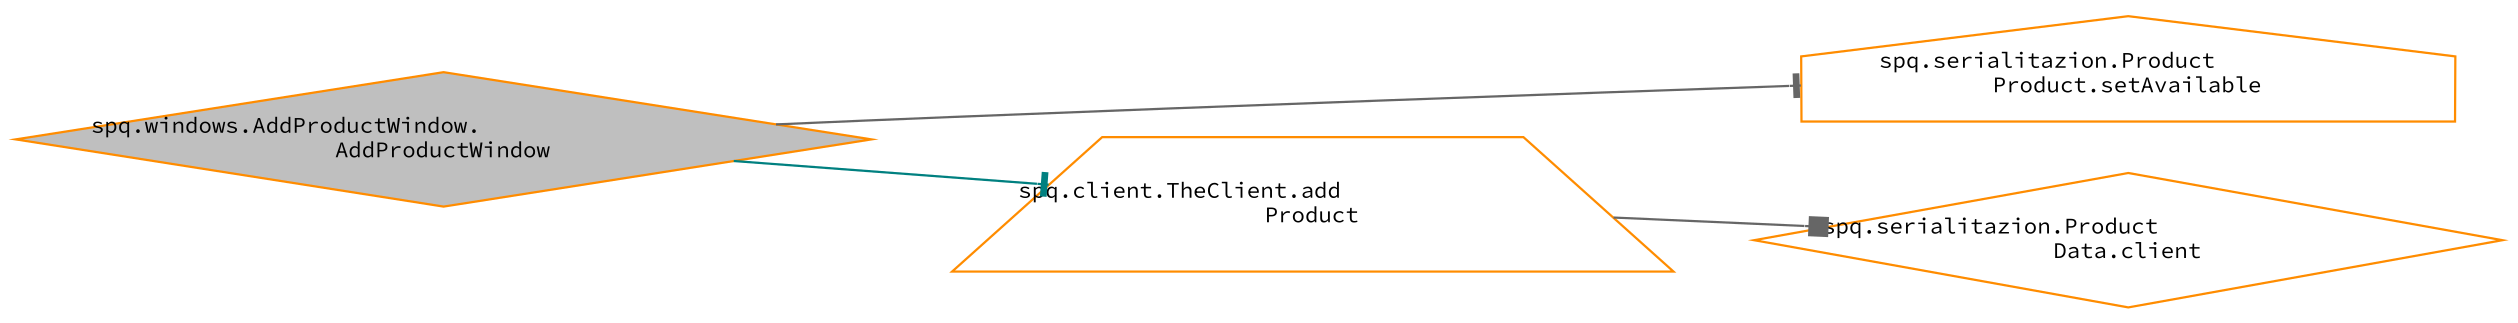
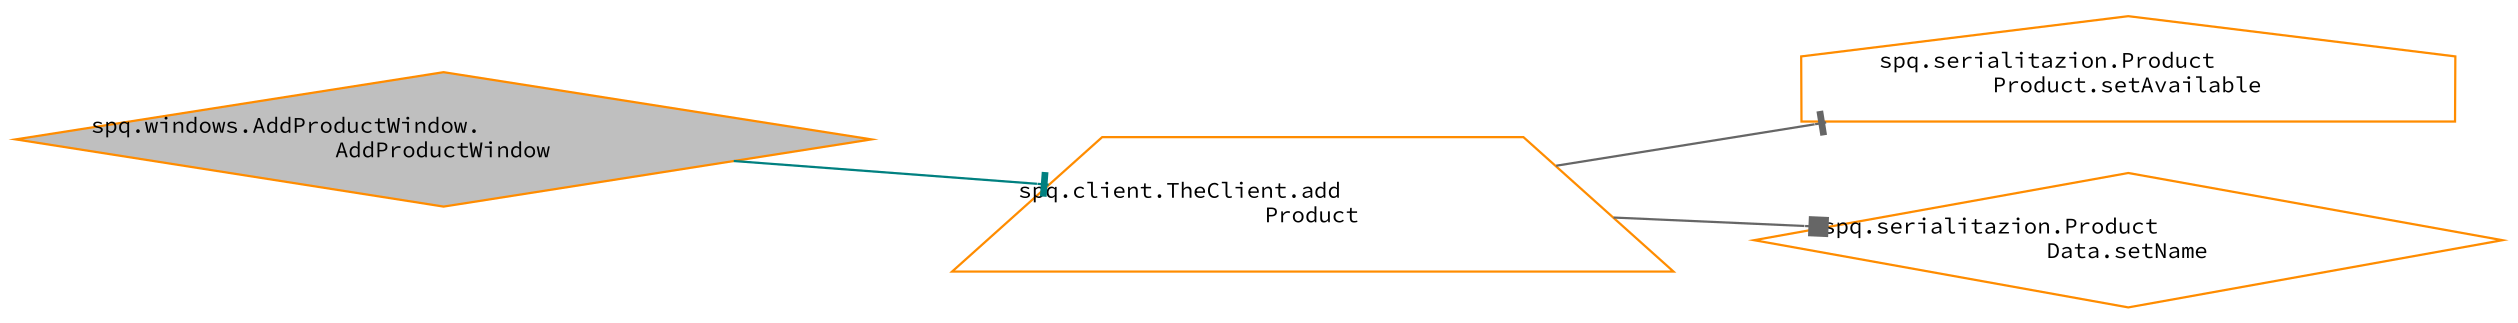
(1283, 104) -> (1685, 145)
(2128, 240) -> (2128, 240)
